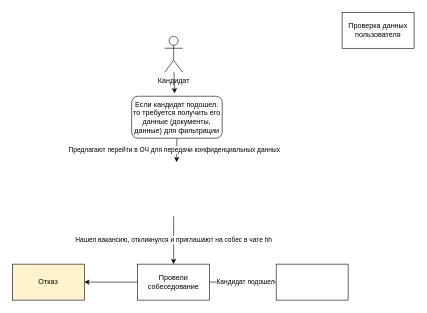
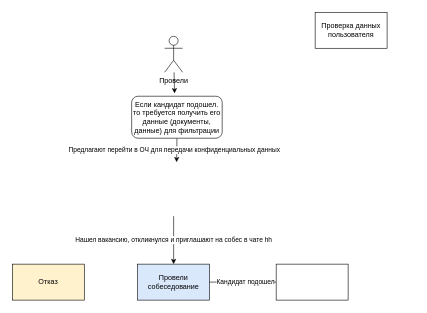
(378, 30) -> (351, 30)
(174, 81) -> (174, 81)
(89, 282) -> none
(174, 282) -> (174, 282)
